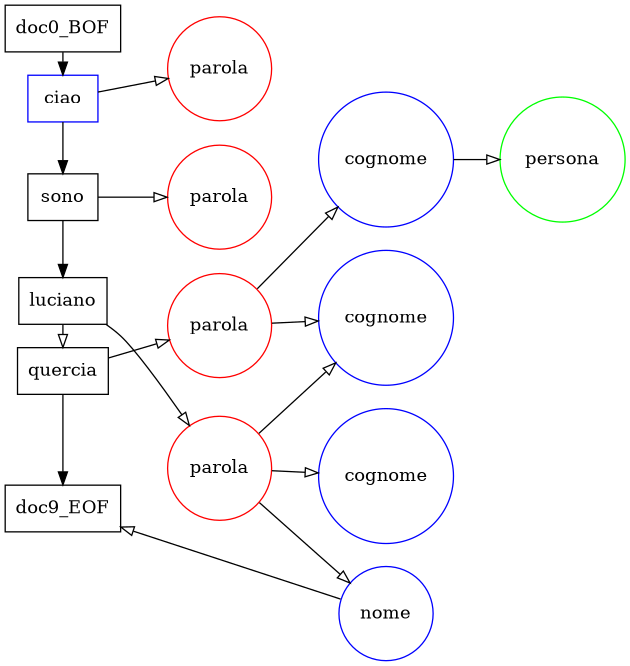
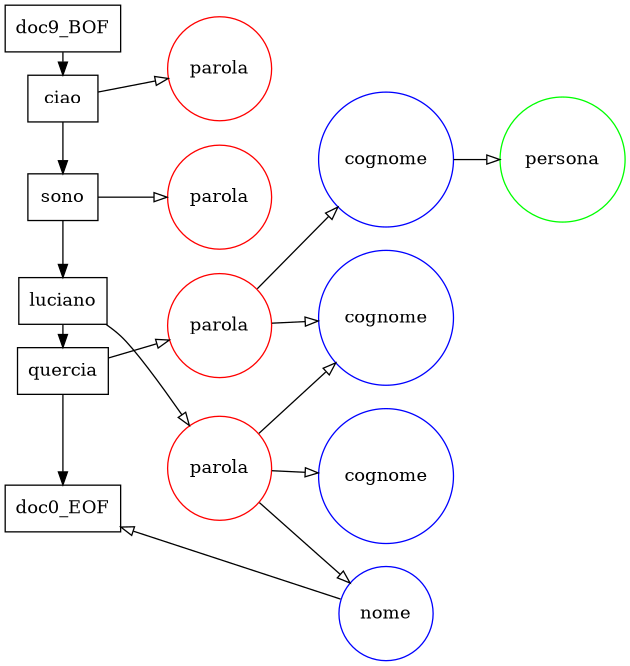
(63, 29) -> (63, 29)
(63, 99) -> (63, 99)
(63, 329) -> (63, 329)
(63, 509) -> (63, 509)
